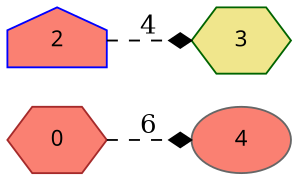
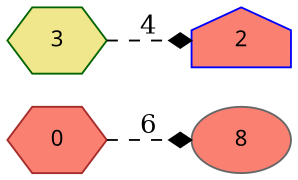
(138, 41) -> (138, 41)
(241, 140) -> (241, 140)
